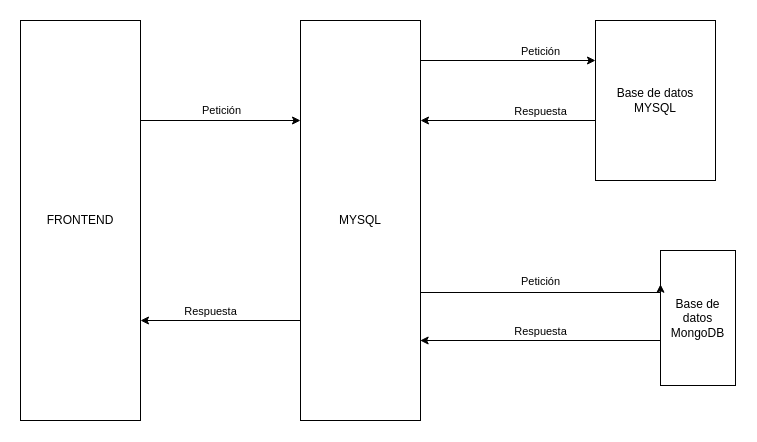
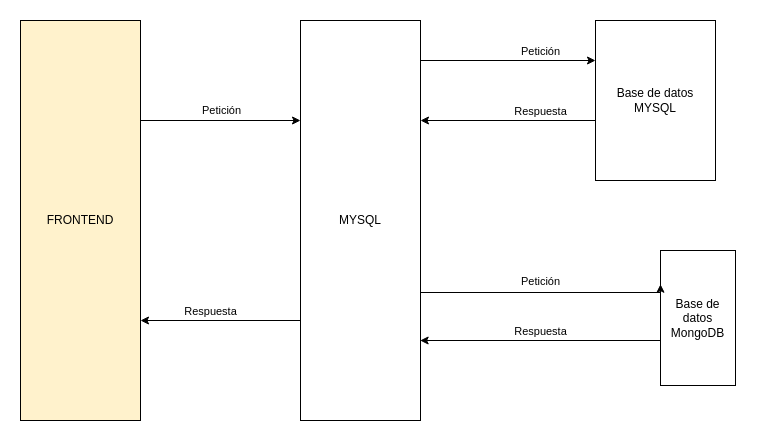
(81, 221) -> (81, 221)
